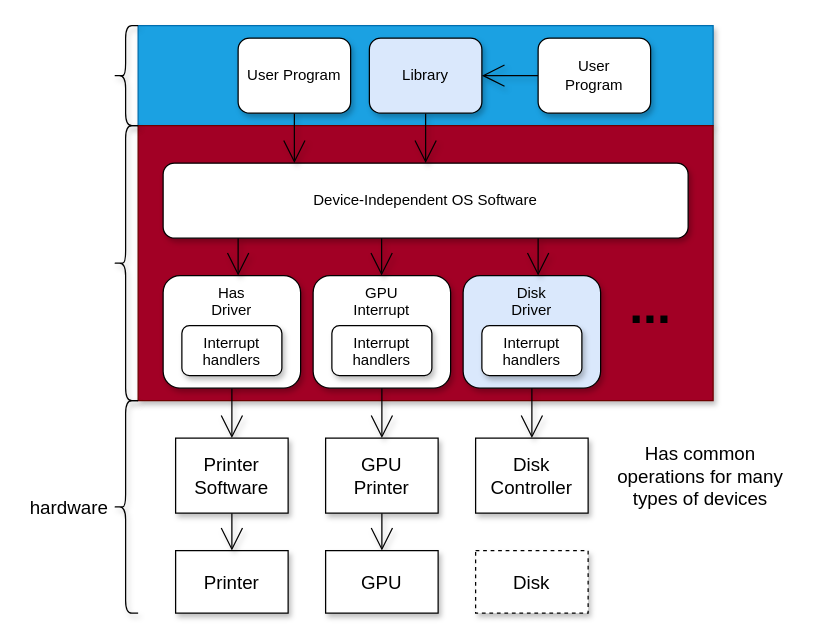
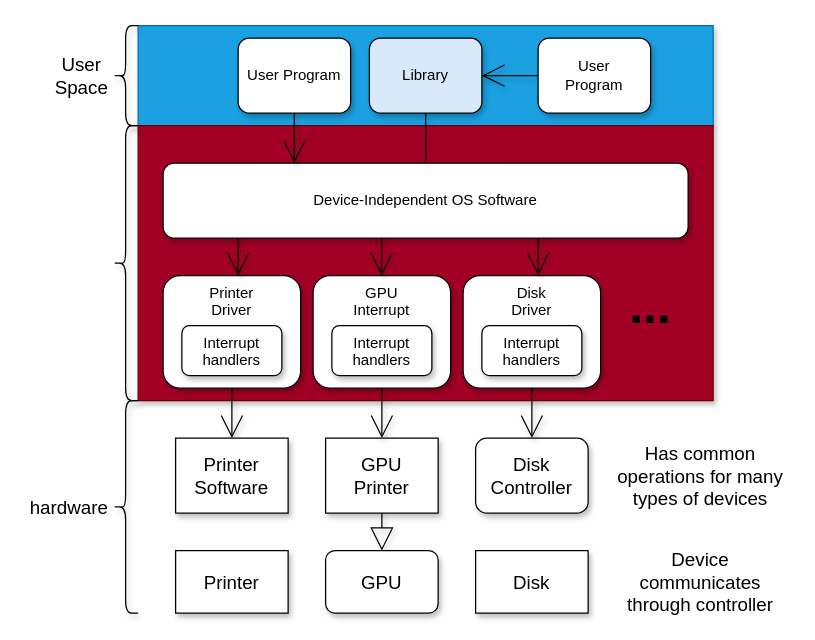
none -> (82, 76)
(426, 156) -> (426, 157)
(232, 302) -> (232, 302)
(532, 302) -> (532, 302)
(532, 476) -> (532, 476)
(232, 530) -> none
(382, 537) -> (382, 526)
(382, 582) -> (382, 582)
(532, 582) -> (532, 582)
none -> (701, 582)
